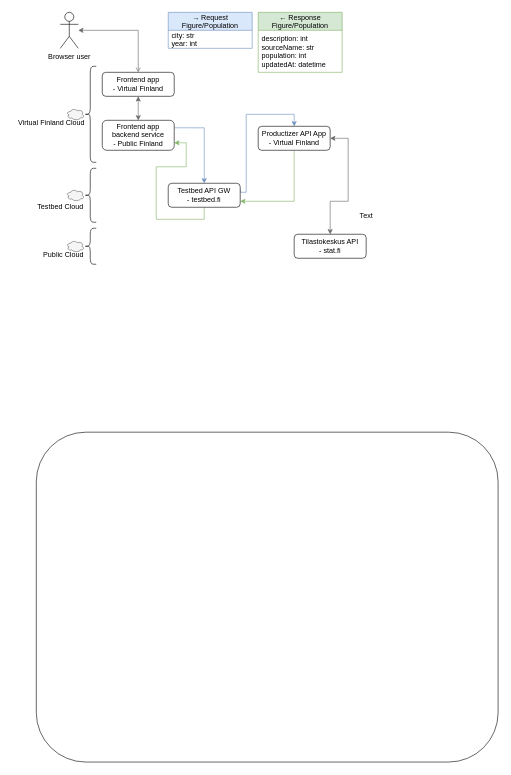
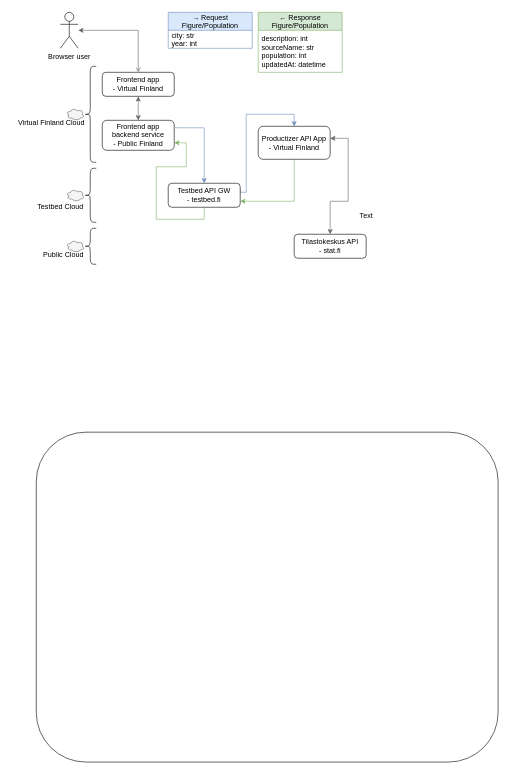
(294, 138) -> (294, 143)
